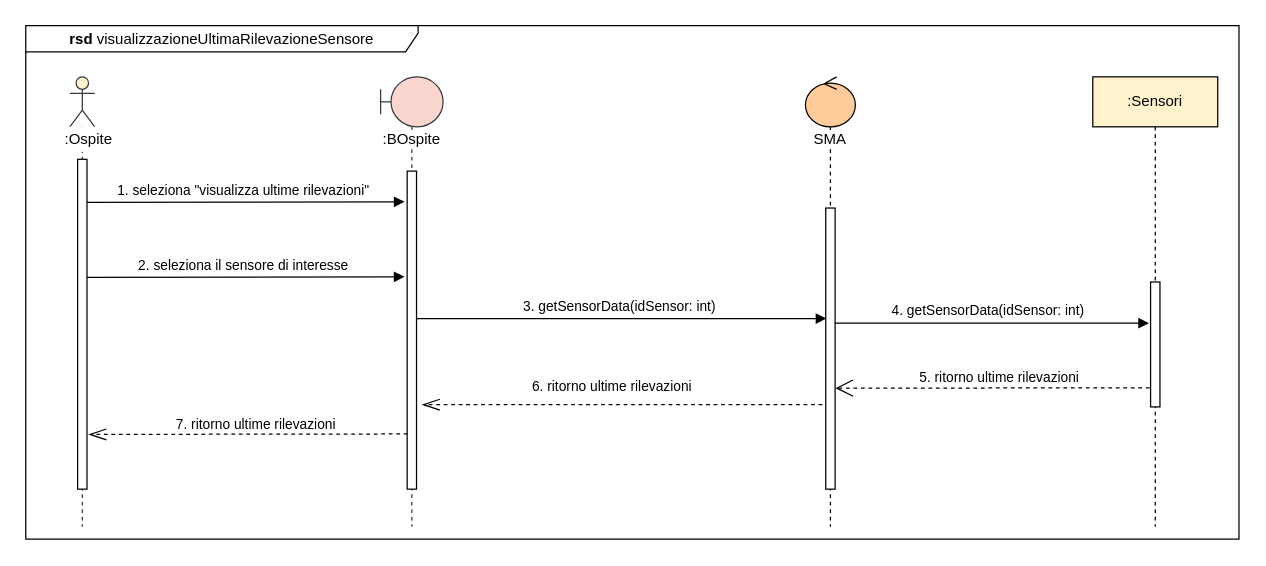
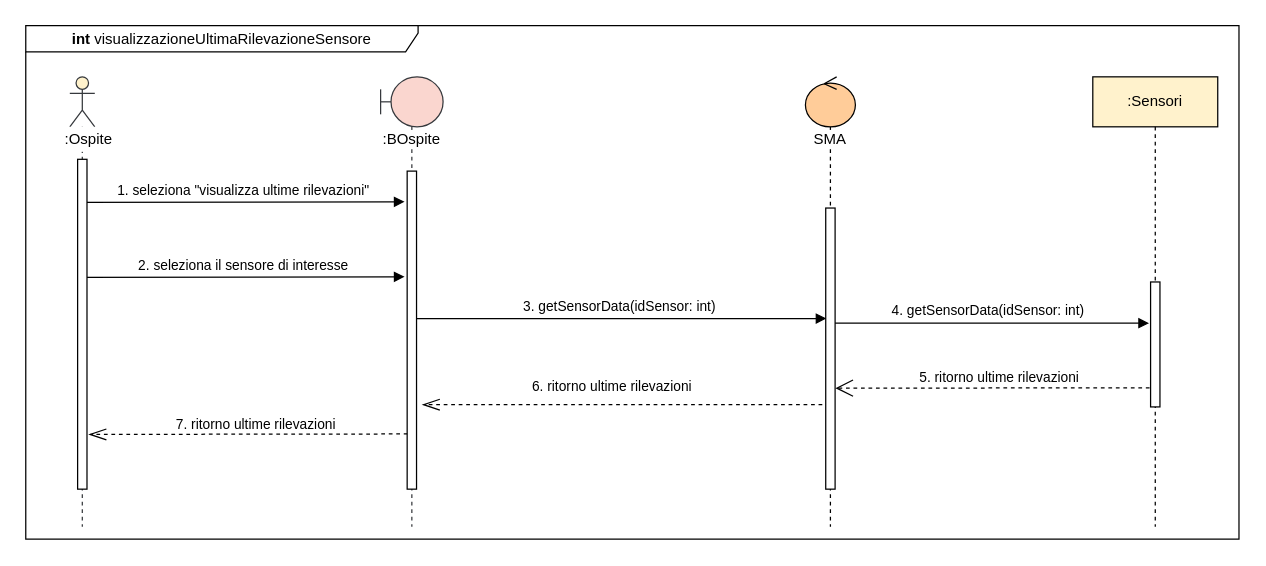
(222, 39) -> (222, 39)
